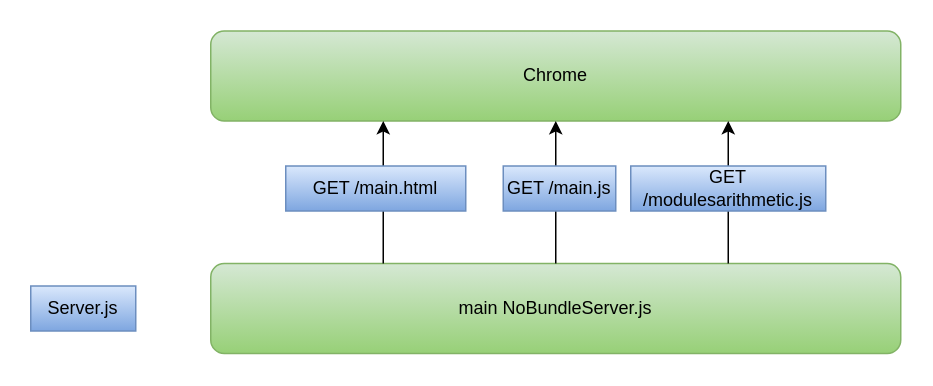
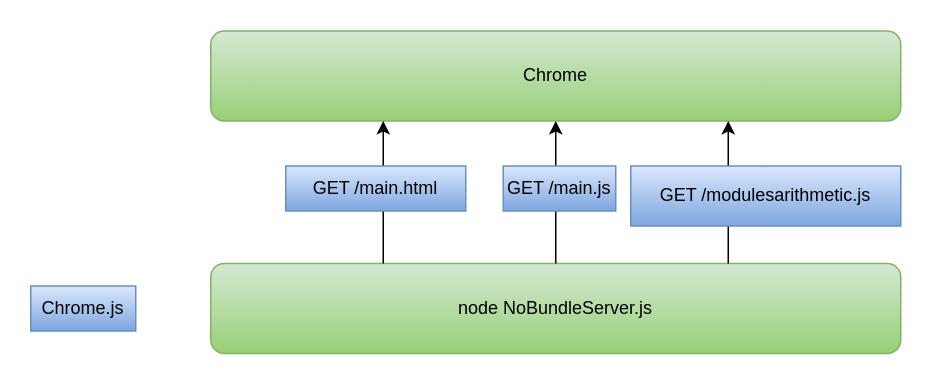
(728, 188) -> (766, 196)
(83, 308) -> (83, 308)
(556, 308) -> (556, 308)
